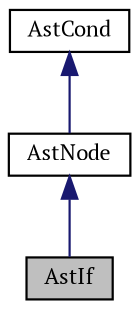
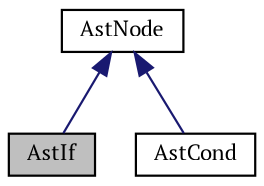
(70, 104) -> (165, 103)
